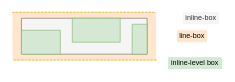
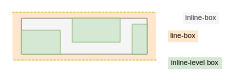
(192, 36) -> (183, 36)
